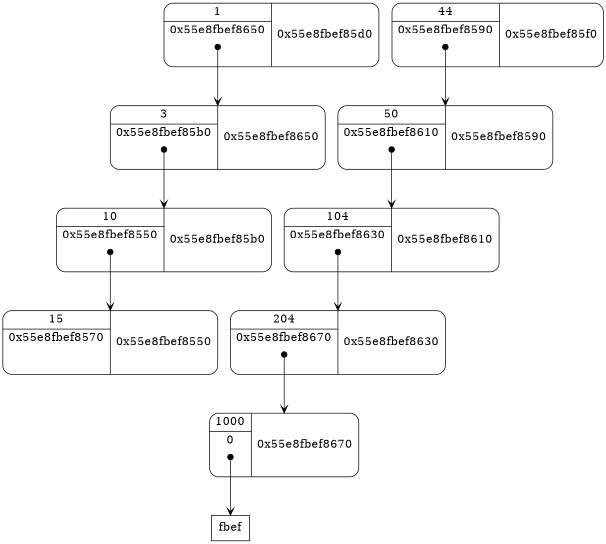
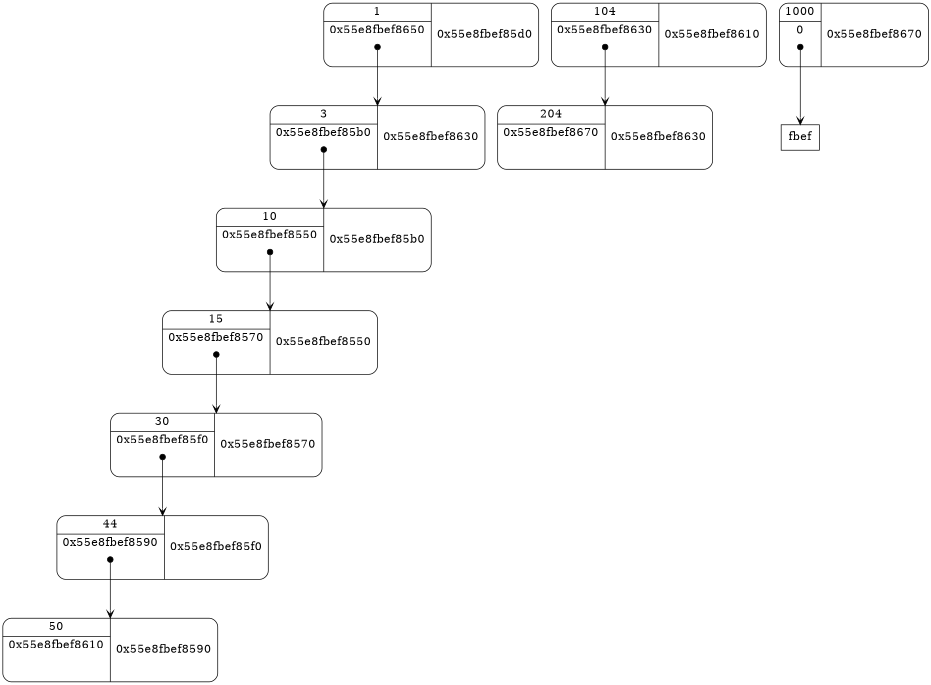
(271, 137) -> (431, 137)
(392, 177) -> none
(284, 382) -> none
none -> (216, 445)
